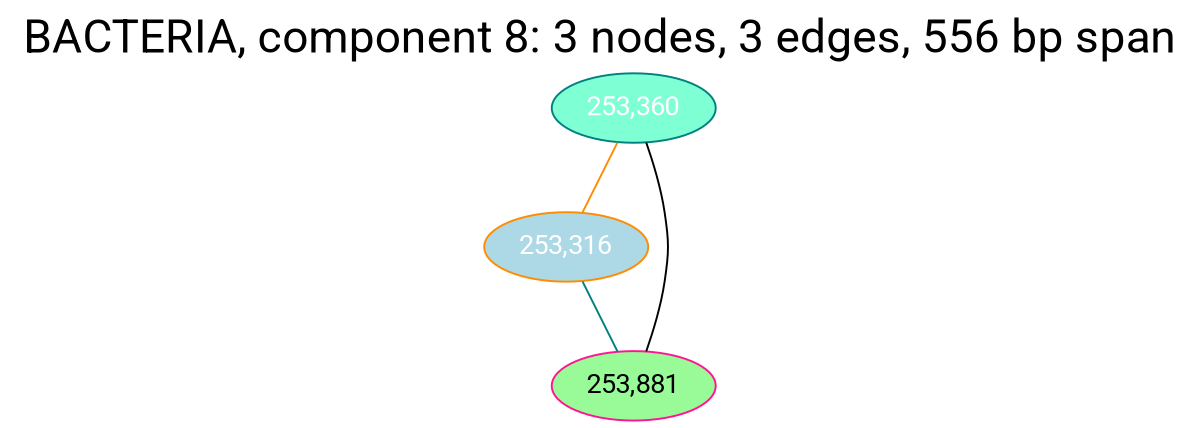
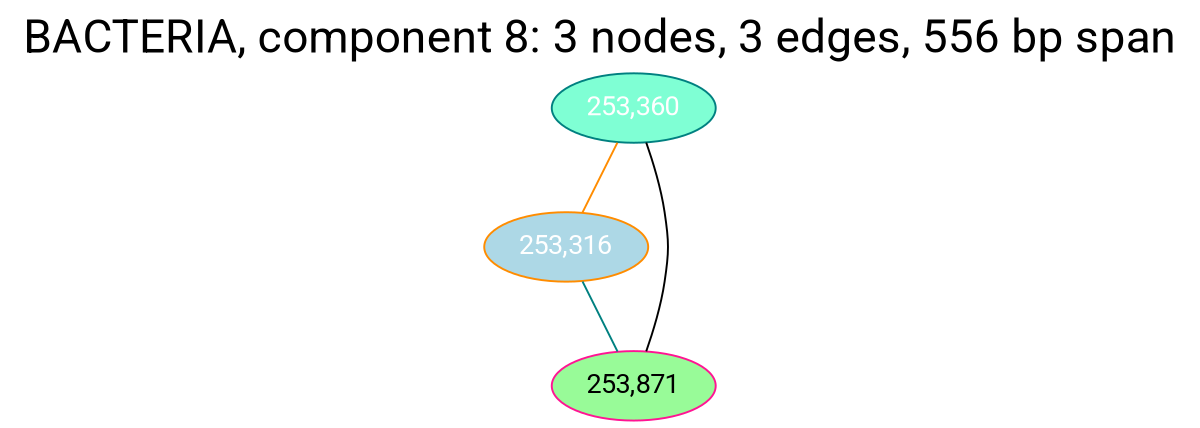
(634, 386) -> (634, 386)
